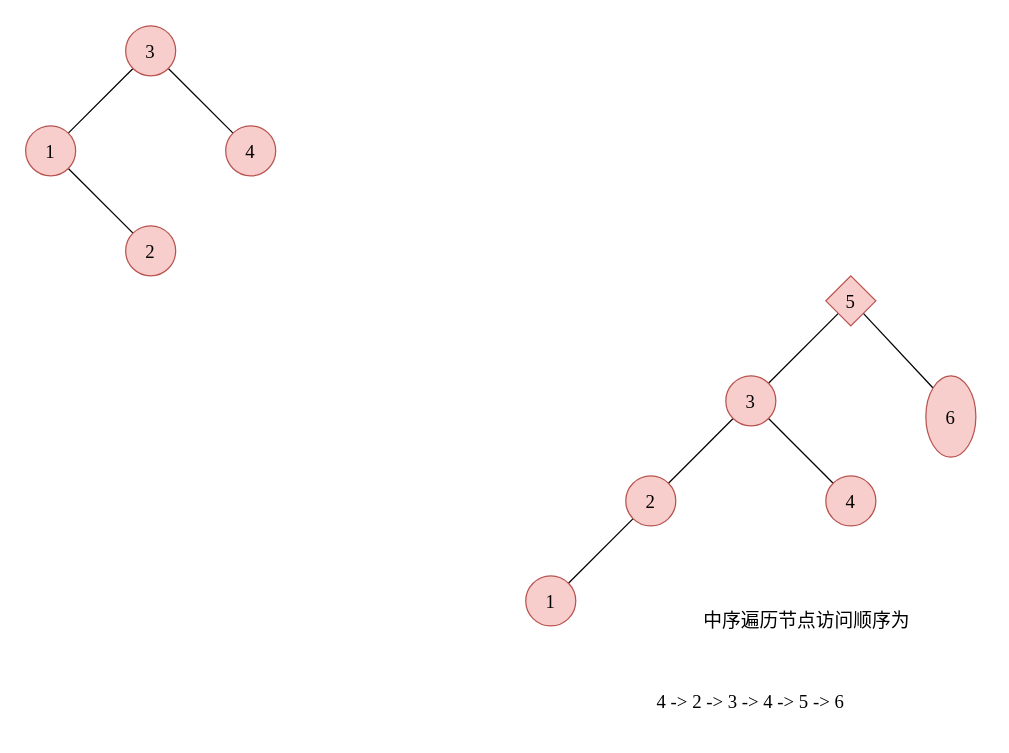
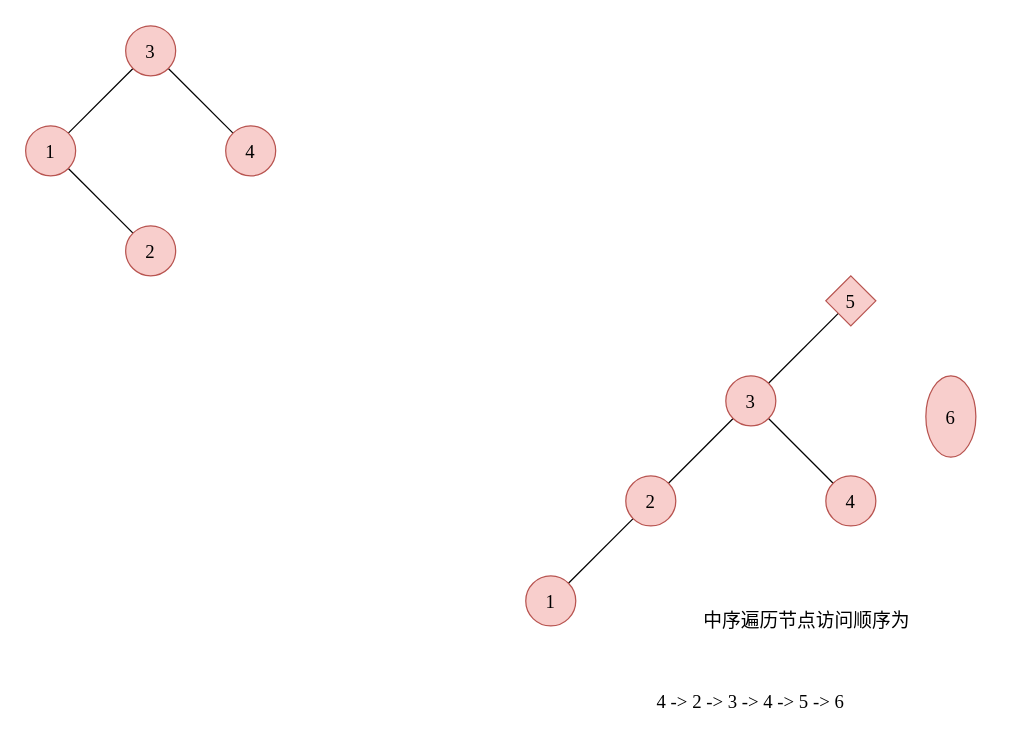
(898, 350) -> none
